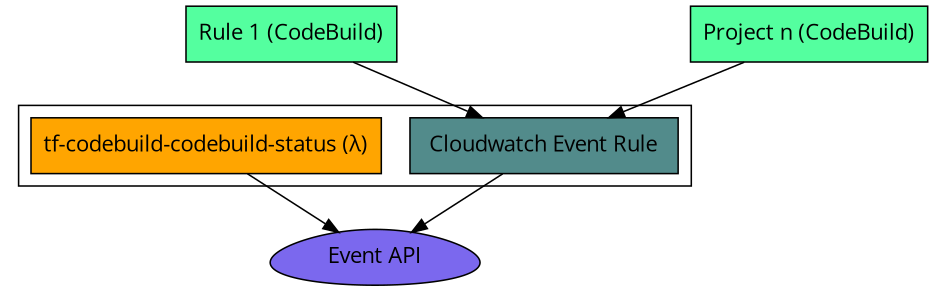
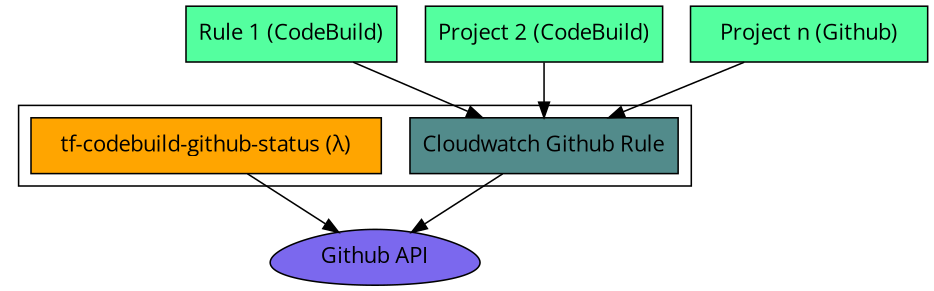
none -> (544, 34)
(809, 34) -> (809, 34)
(206, 146) -> (206, 146)
(544, 146) -> (544, 146)
(375, 257) -> (375, 257)
